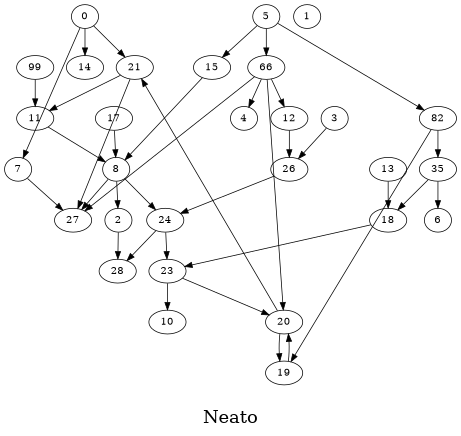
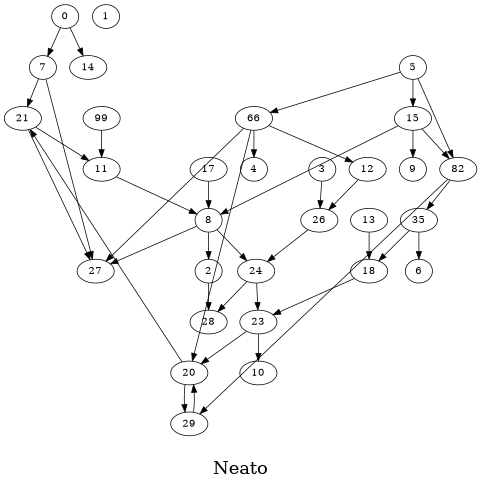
(107, 39) -> (34, 89)
none -> (433, 141)
none -> (413, 169)
(284, 373) -> (189, 424)
